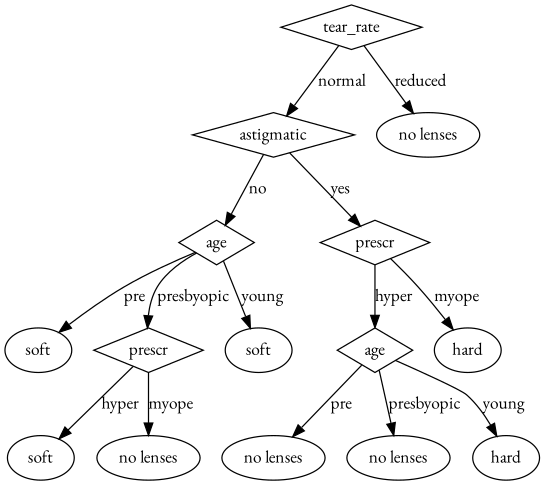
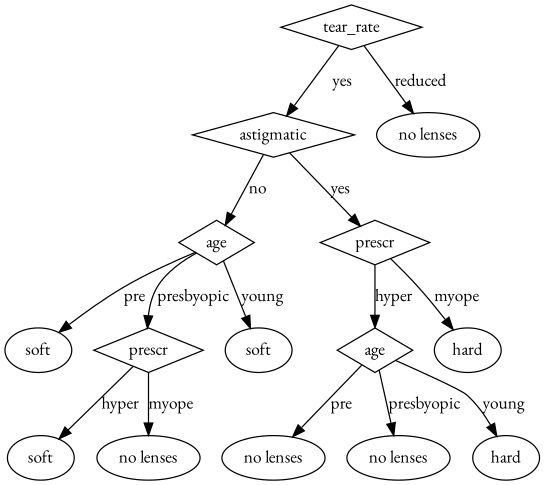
(342, 81) -> (342, 81)
